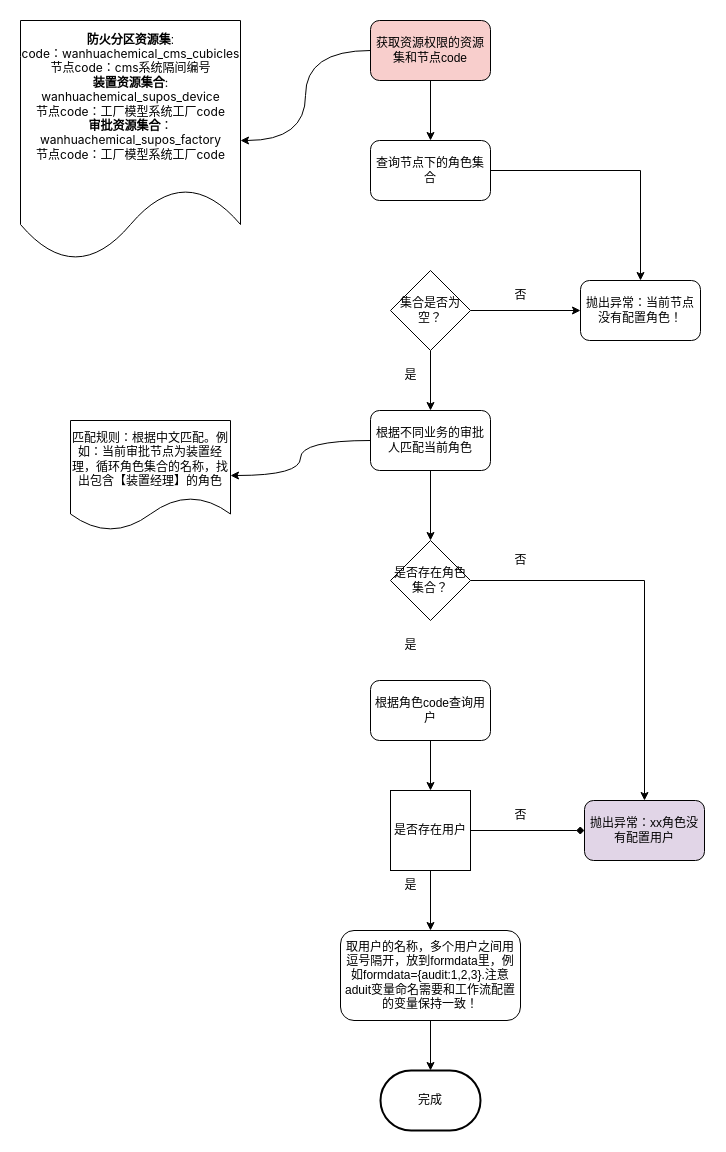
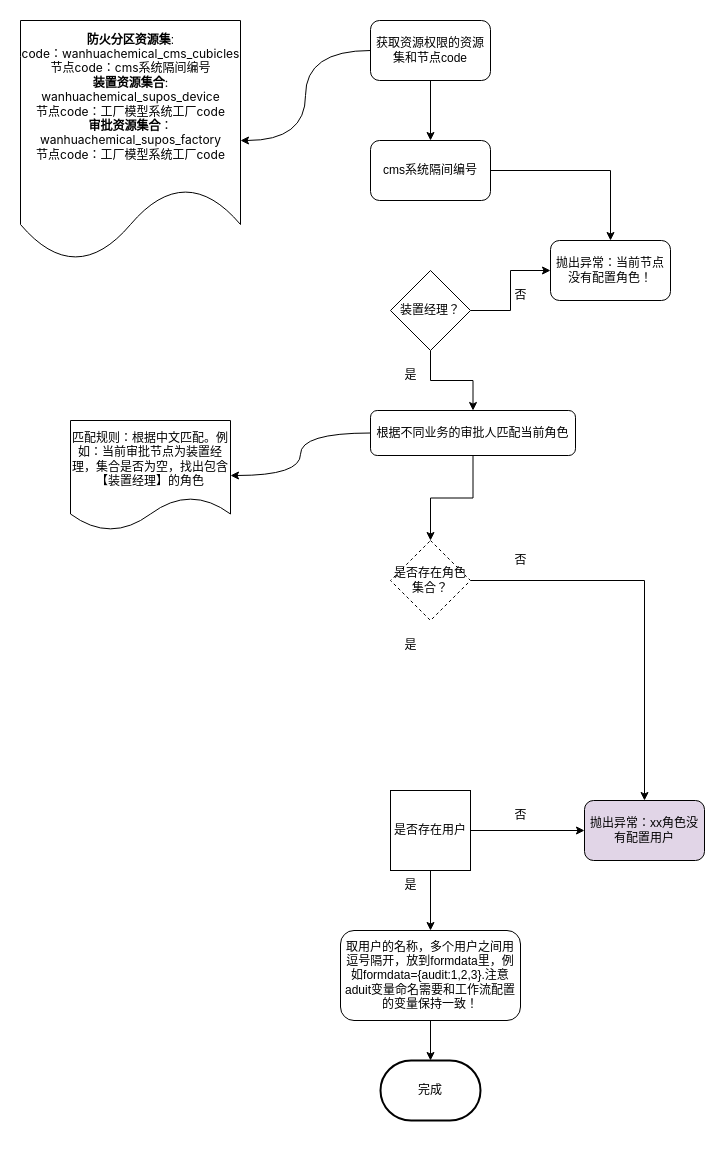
(431, 51) -> (431, 51)
(431, 171) -> (431, 171)
(431, 311) -> (431, 311)
(641, 311) -> (611, 271)
(431, 441) -> (473, 433)
(151, 460) -> (151, 460)
(431, 581) -> (431, 581)
(431, 711) -> none
(431, 762) -> none
(576, 831) -> (576, 831)
(431, 1101) -> (431, 1091)
